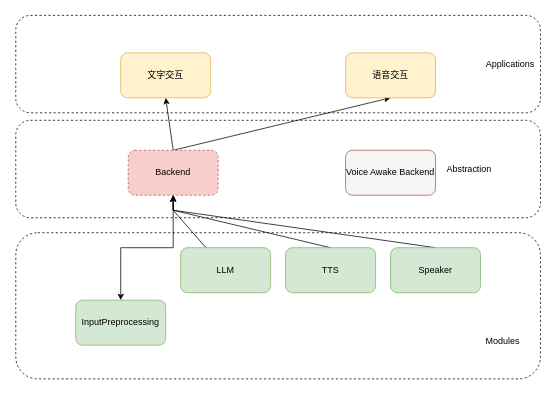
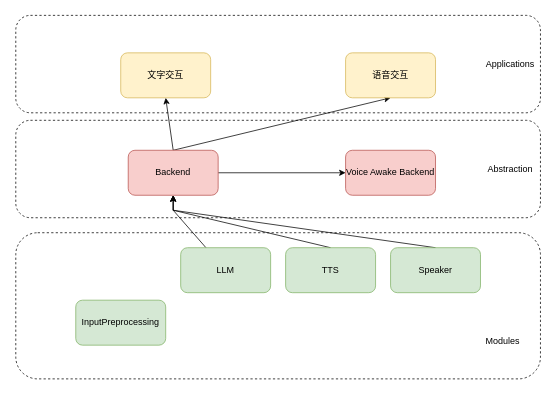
(469, 169) -> (510, 169)
(173, 173) -> (173, 173)
(390, 173) -> (390, 173)
(141, 248) -> (279, 173)
